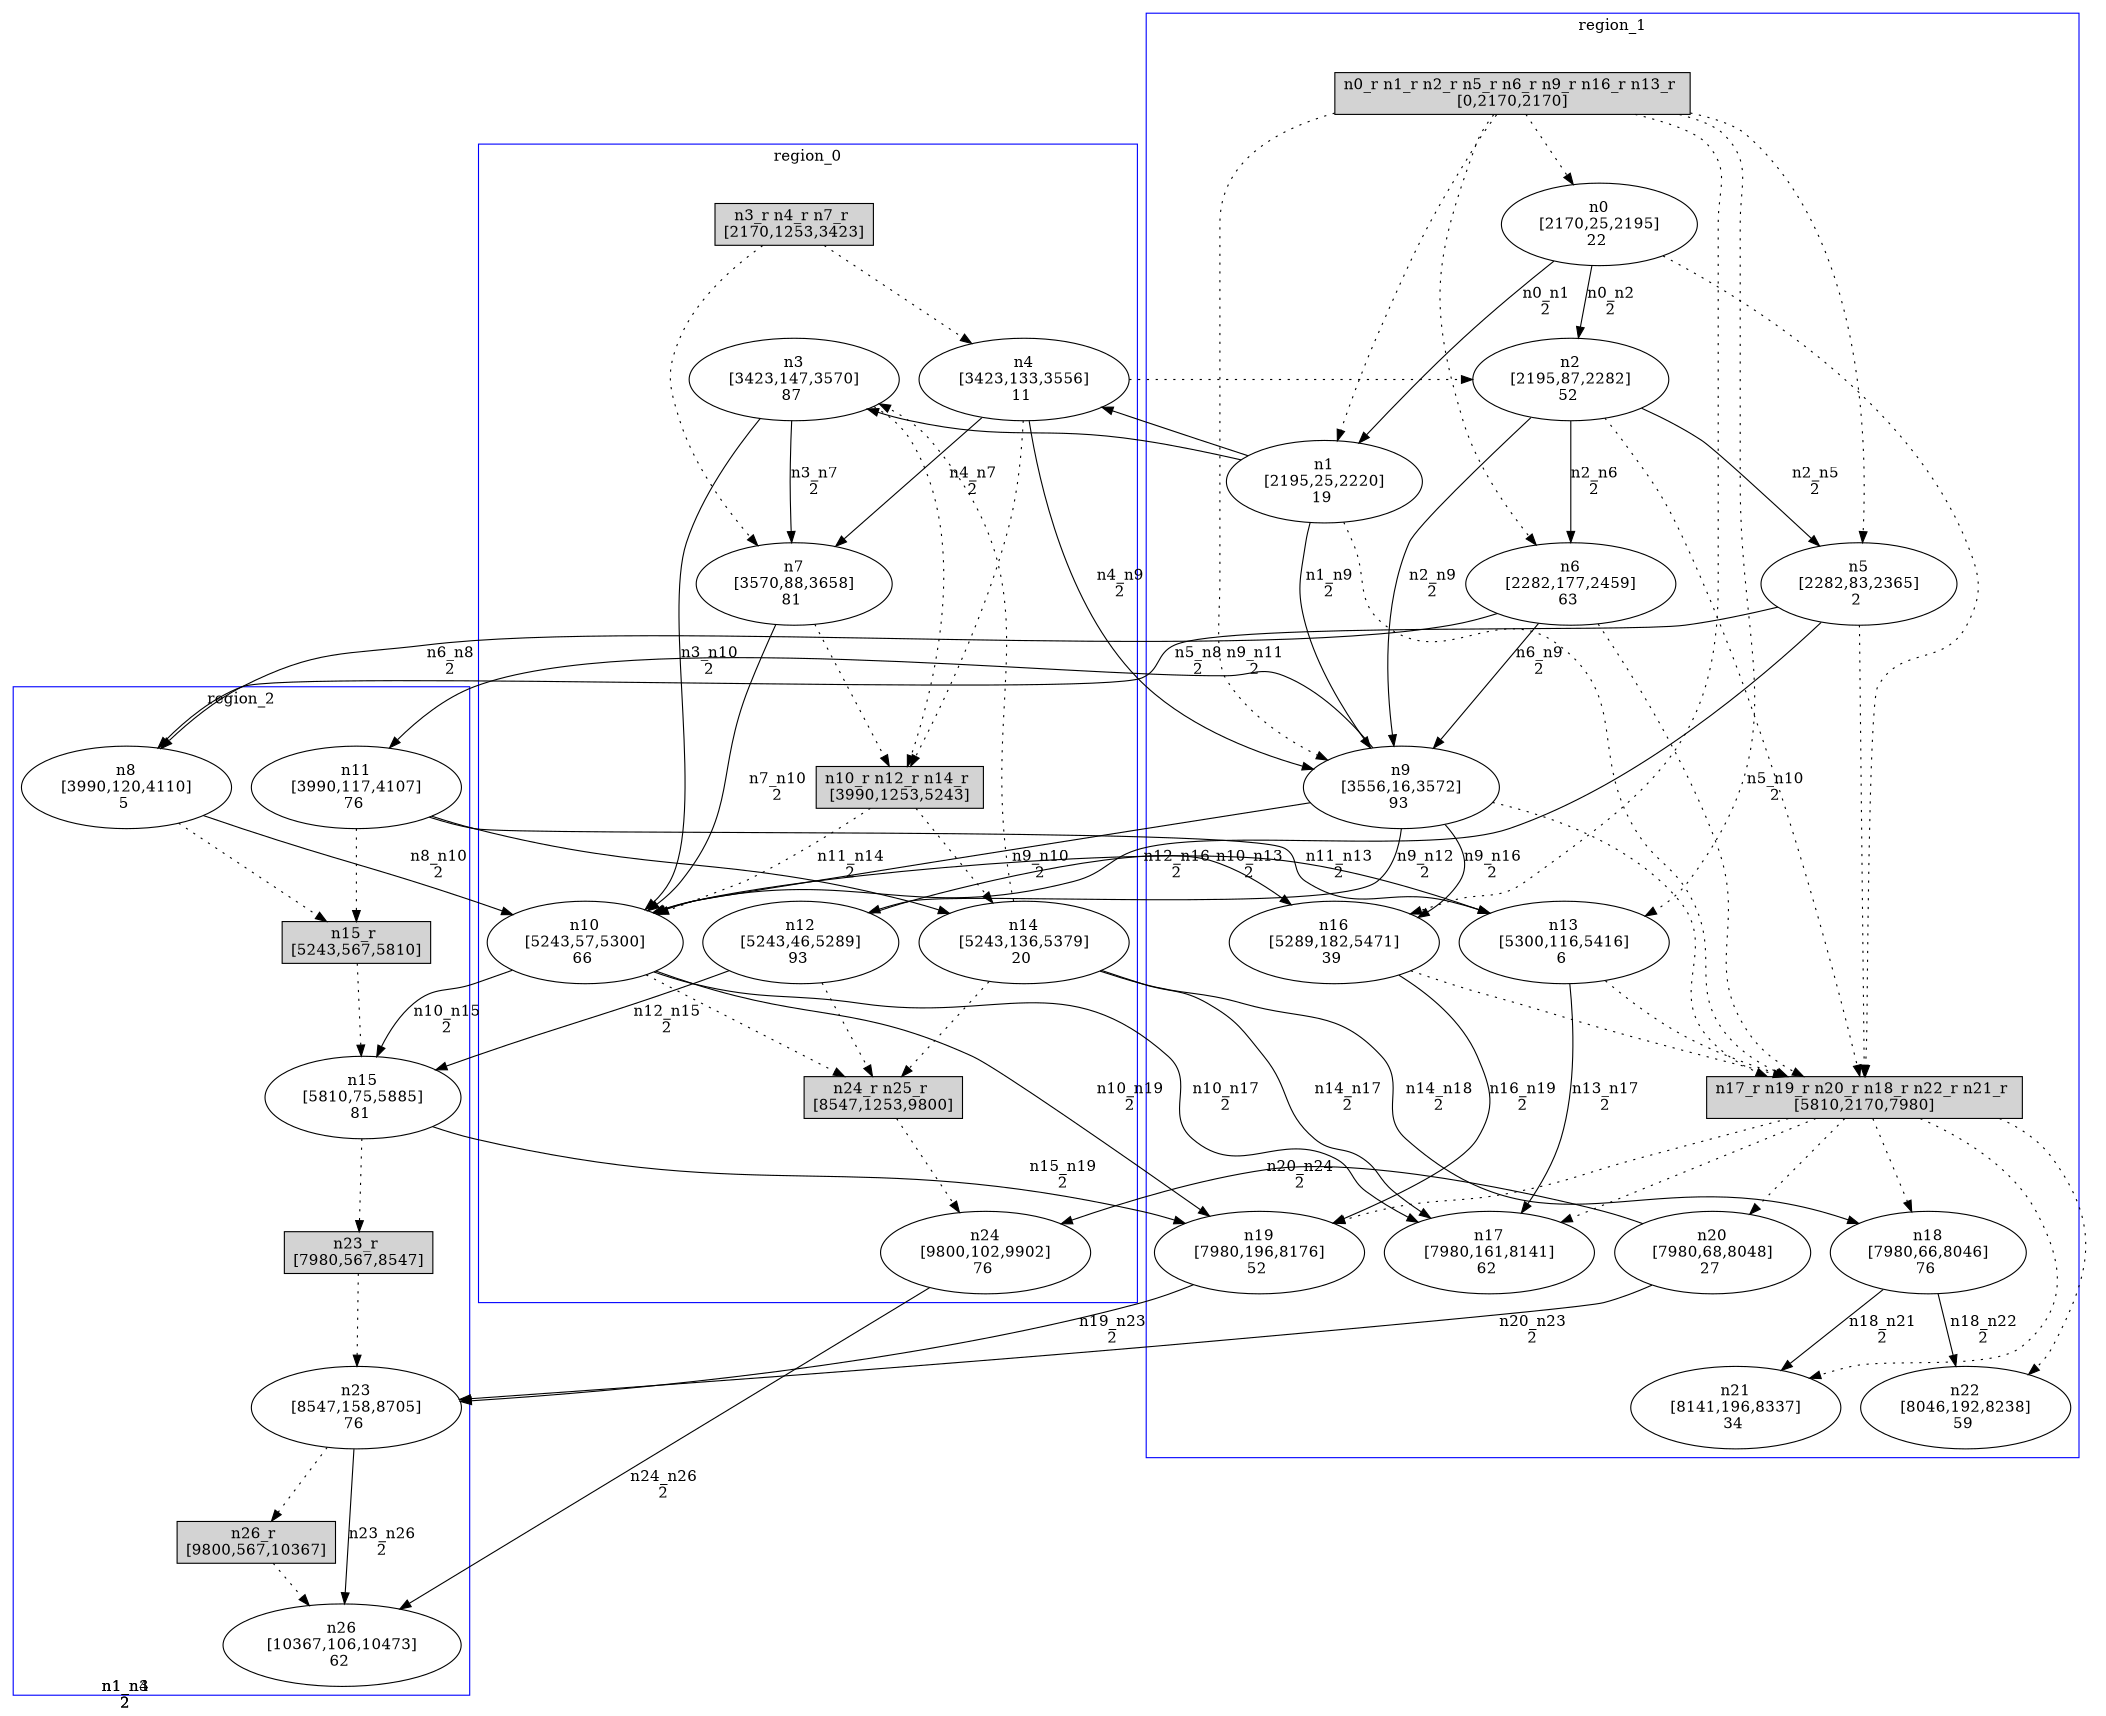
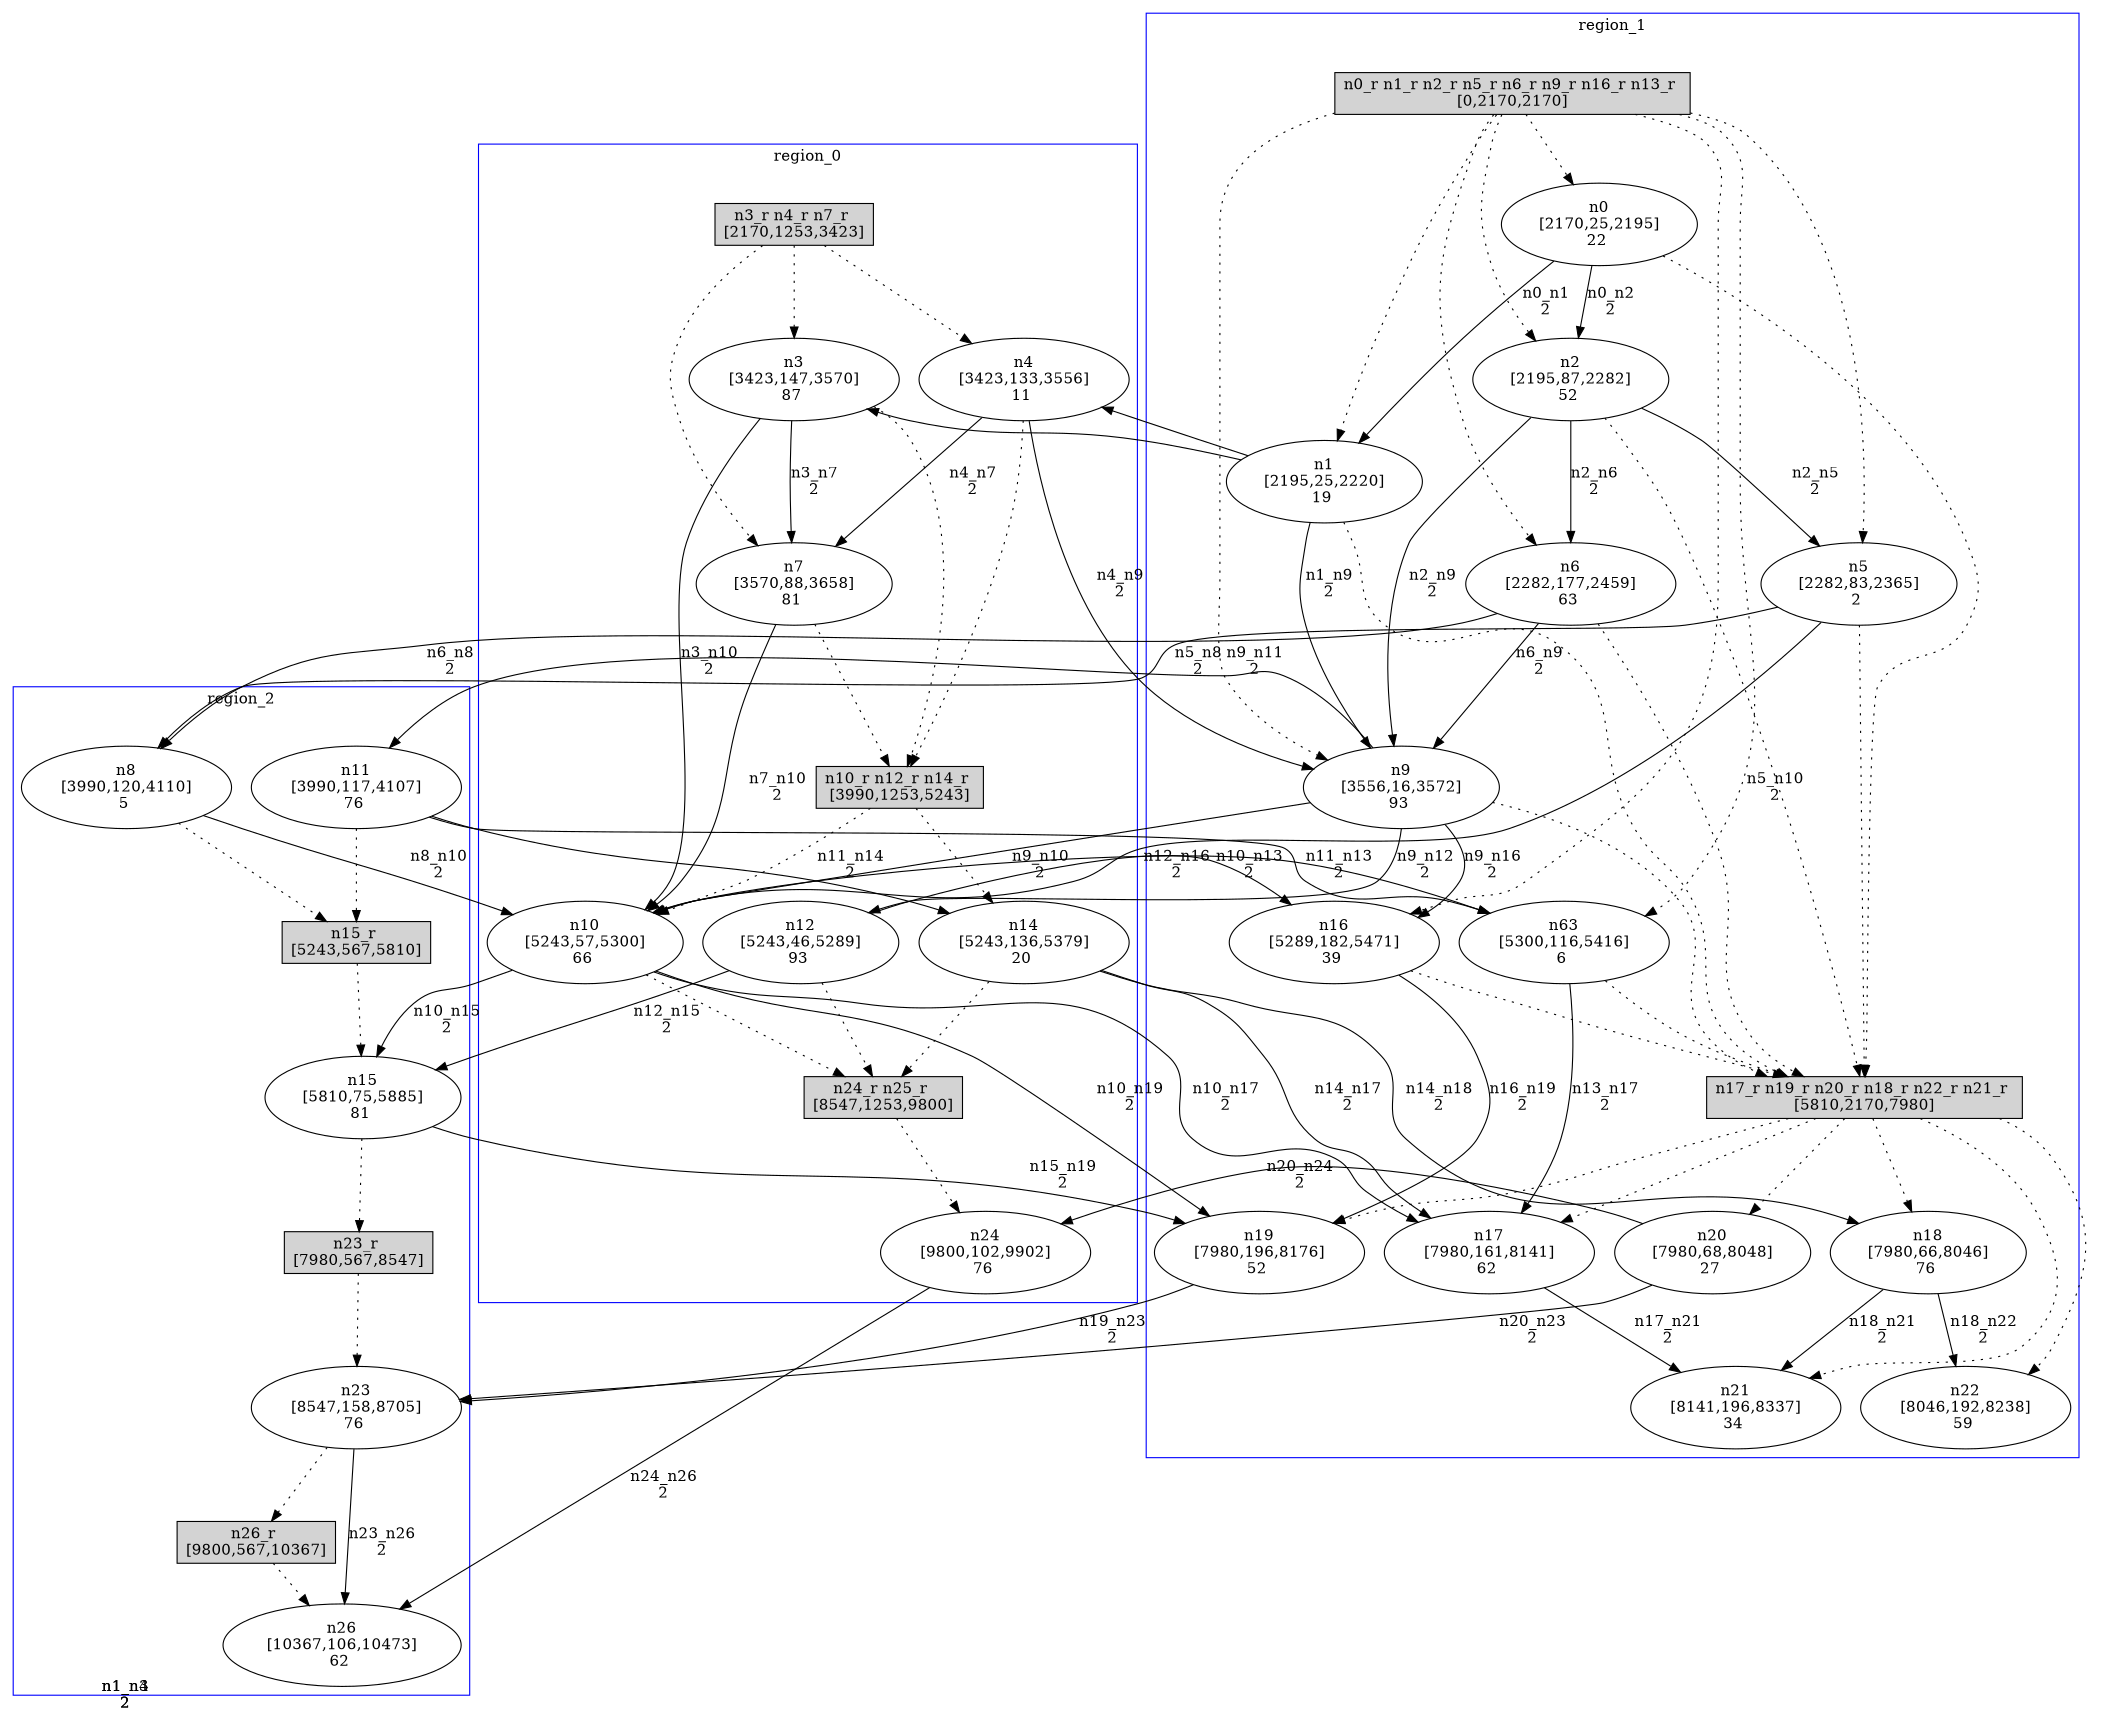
(1295, 380) -> (1483, 227)
(1006, 649) -> (794, 286)
(1564, 942) -> (1564, 942)
none -> (1608, 1327)
